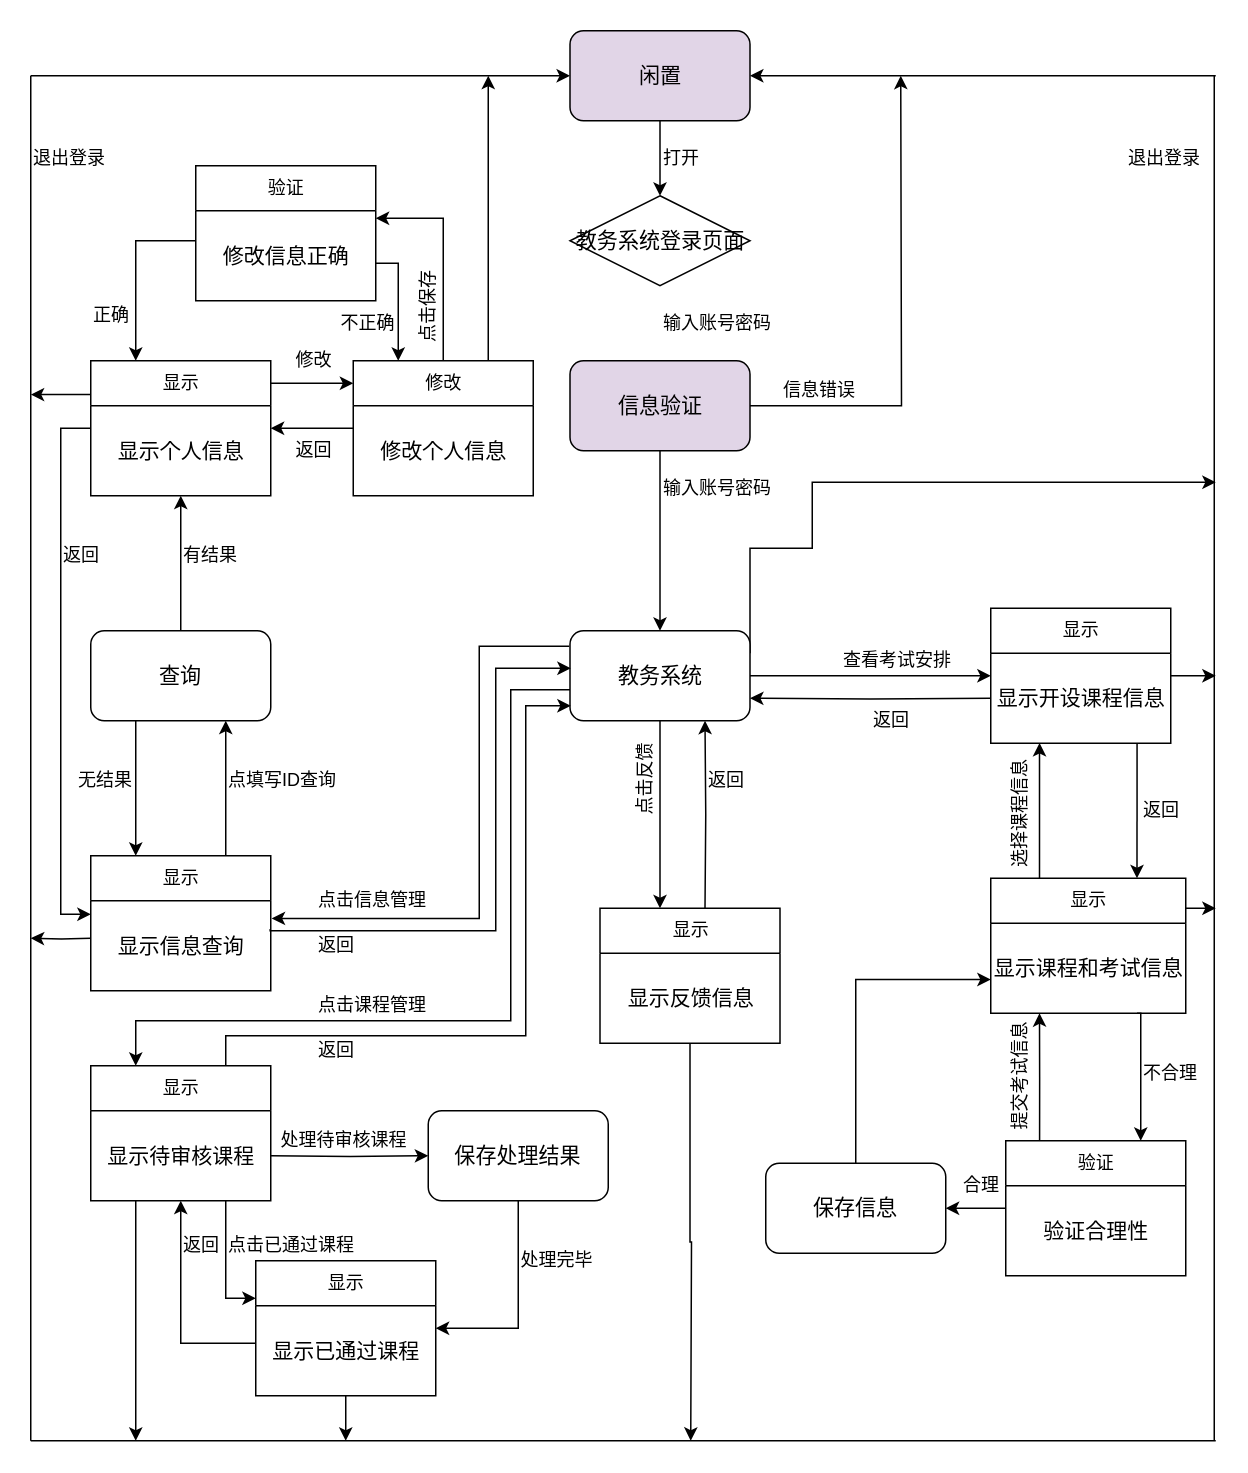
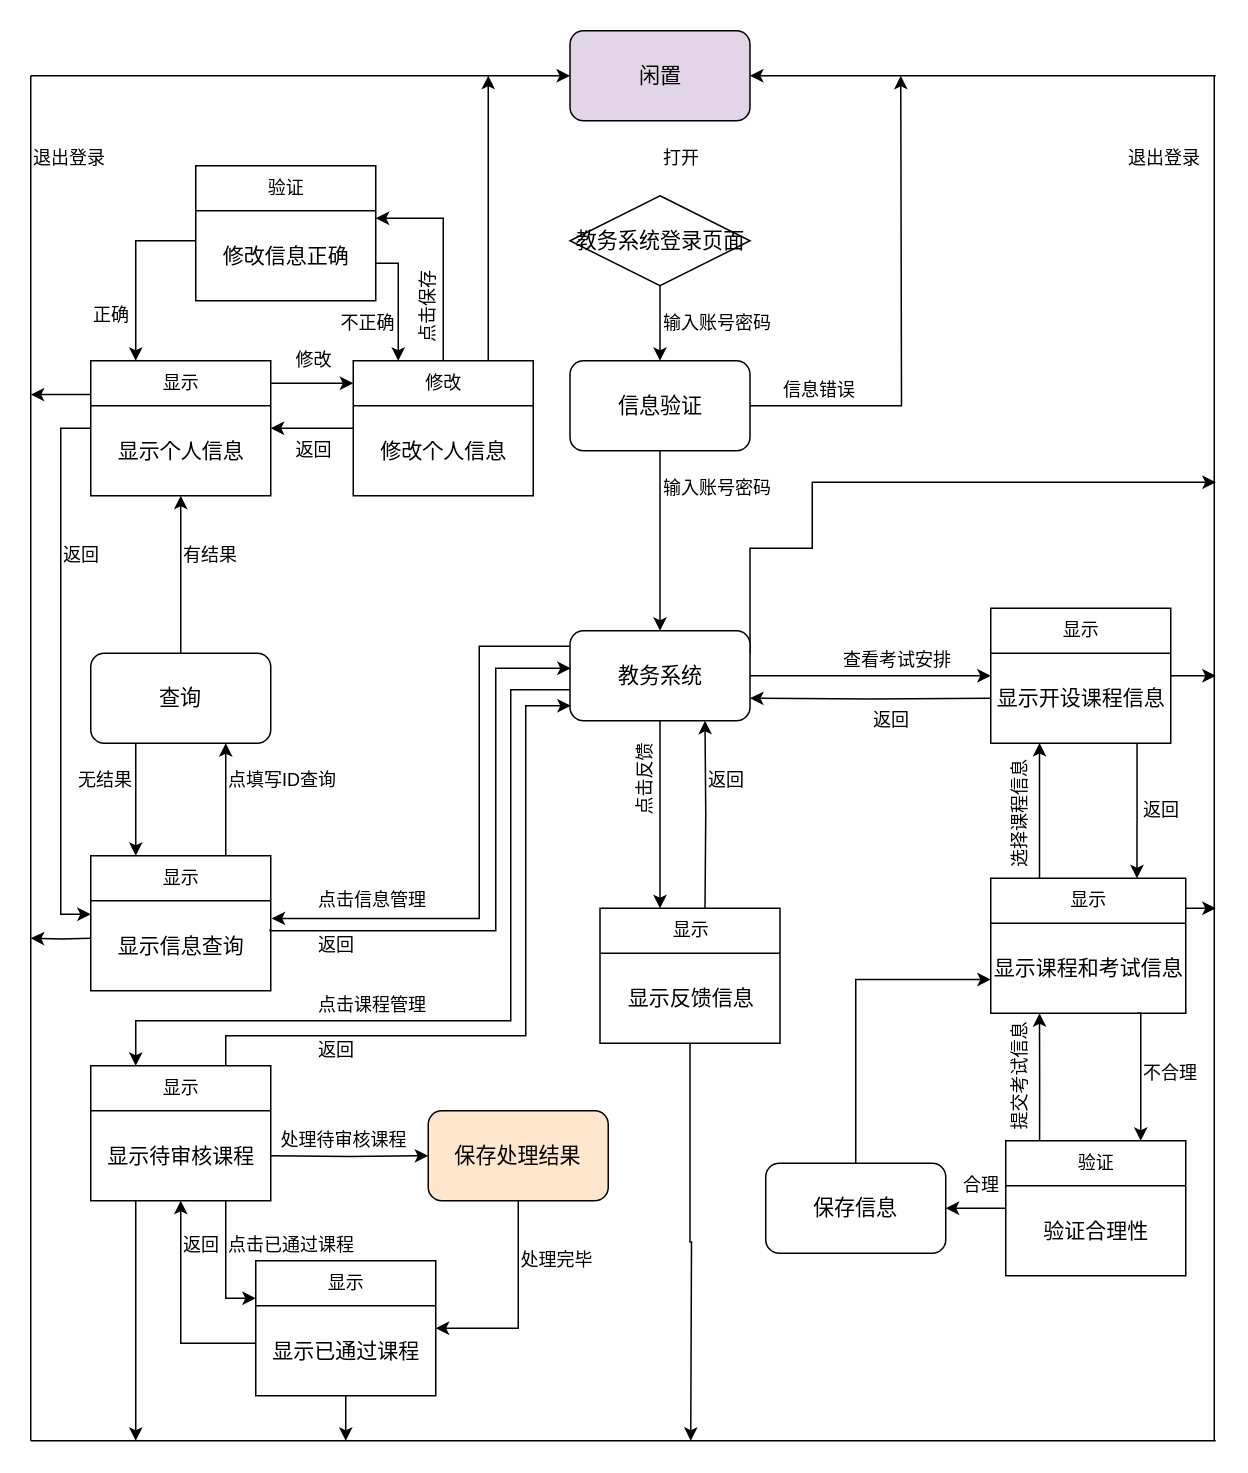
(660, 153) -> none
none -> (660, 318)
(660, 406) -> (660, 406)
(181, 676) -> (181, 698)
(518, 1156) -> (518, 1156)
